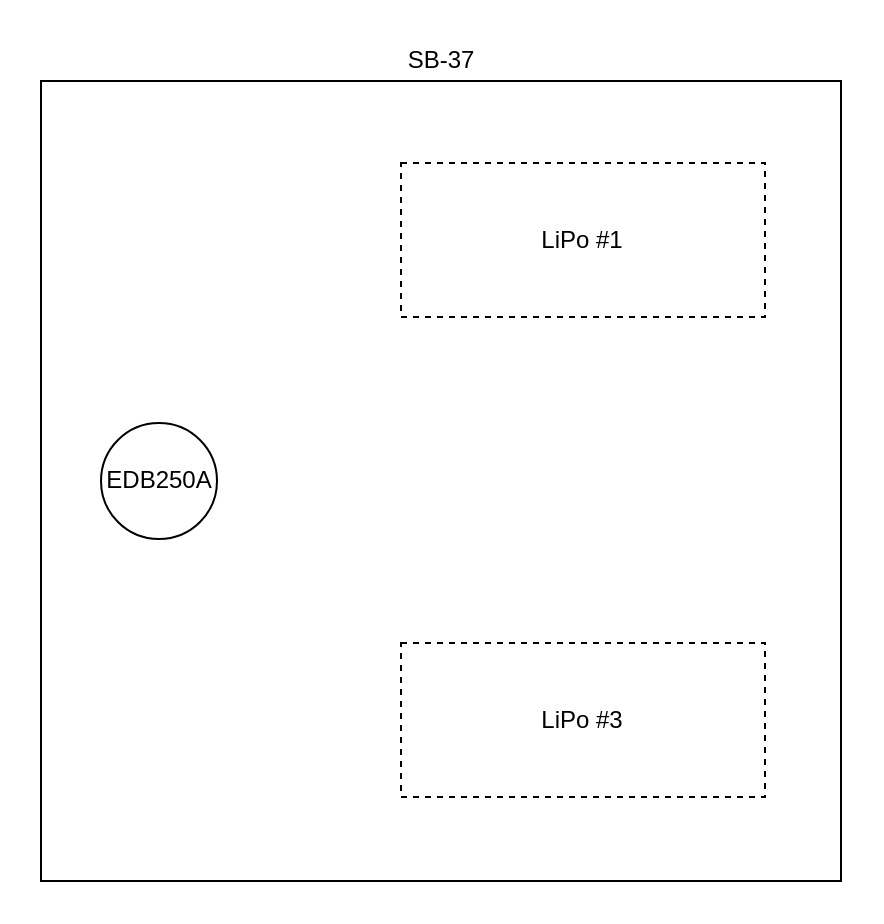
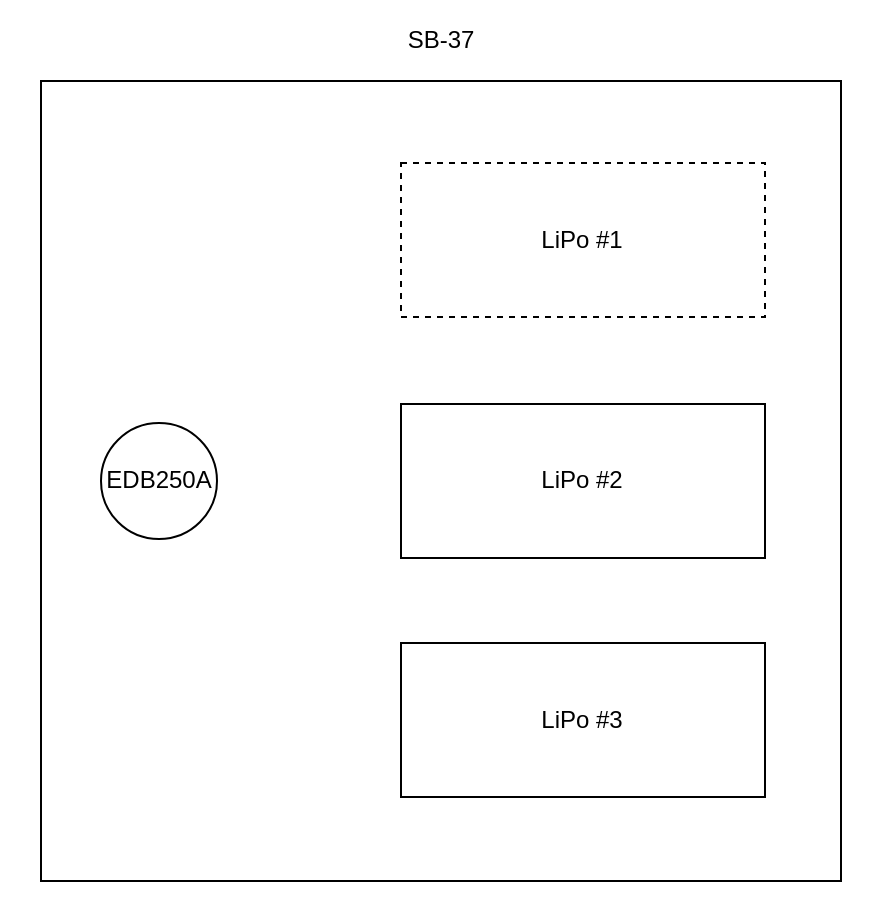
(441, 61) -> (441, 41)
none -> (583, 481)
(583, 720) -> (583, 720)
